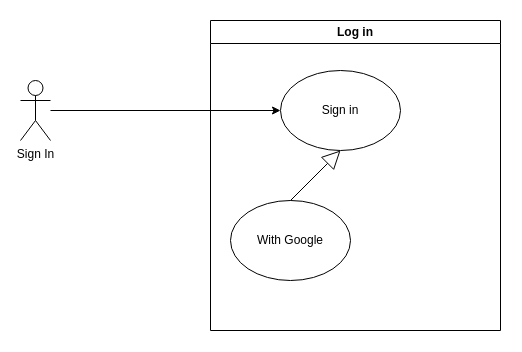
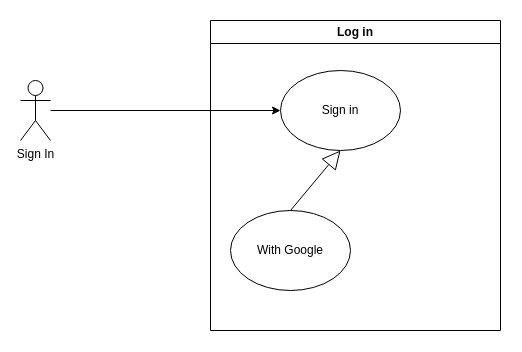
(291, 241) -> (291, 251)
